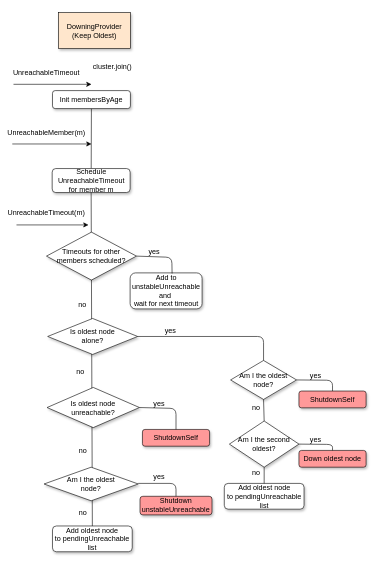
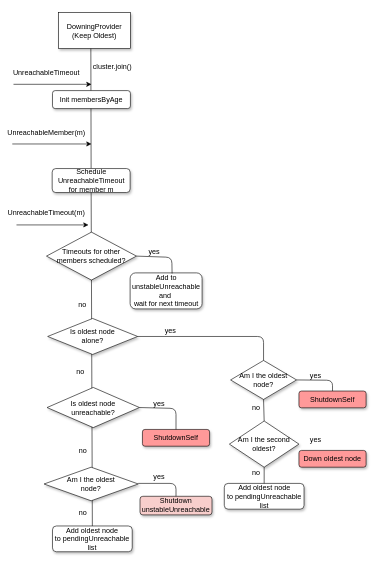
(95, 30) -> (95, 30)
(91, 128) -> (91, 70)
(320, 444) -> none
(176, 506) -> (176, 506)
